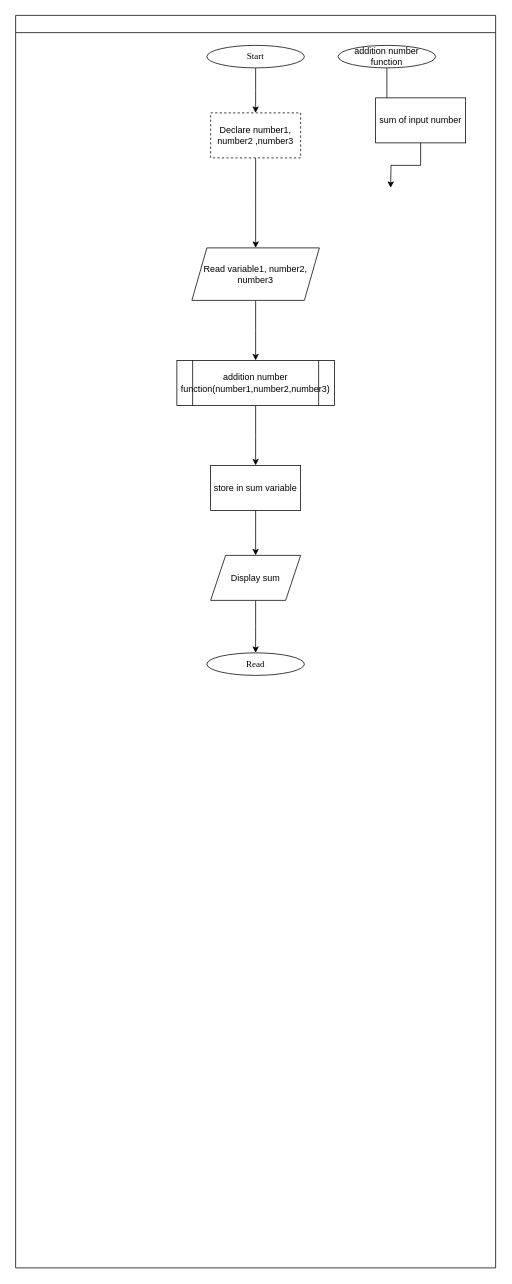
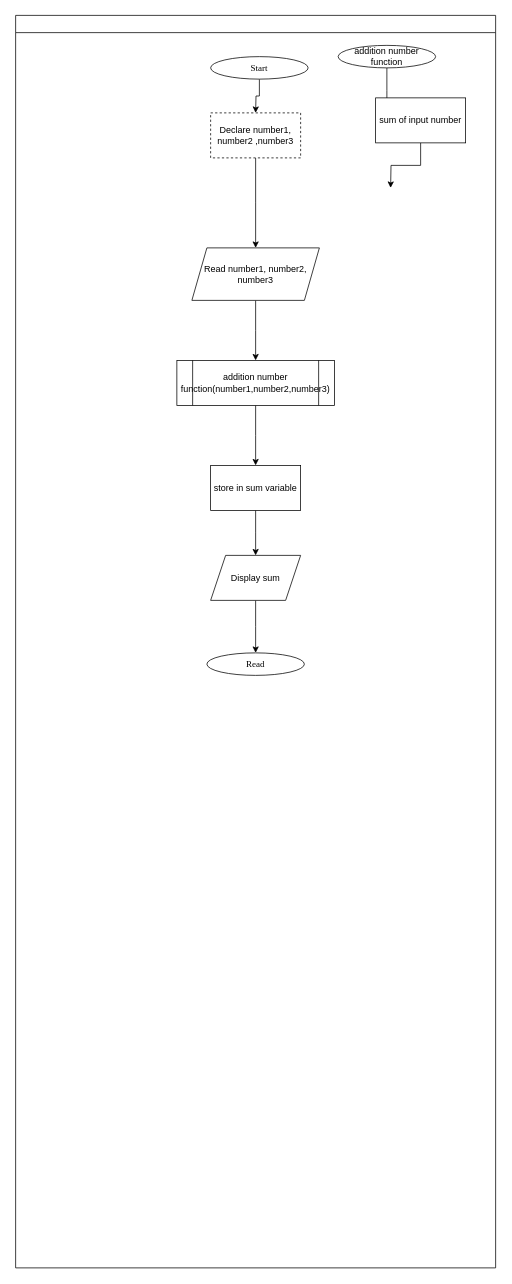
(255, 57) -> (259, 68)
(255, 274) -> (255, 274)
